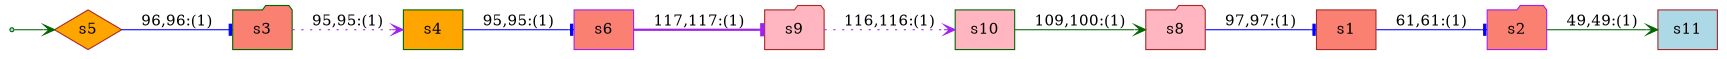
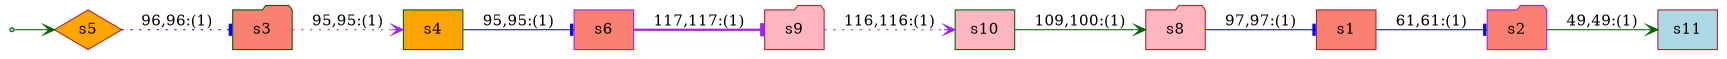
(174, 30) -> (174, 30)
